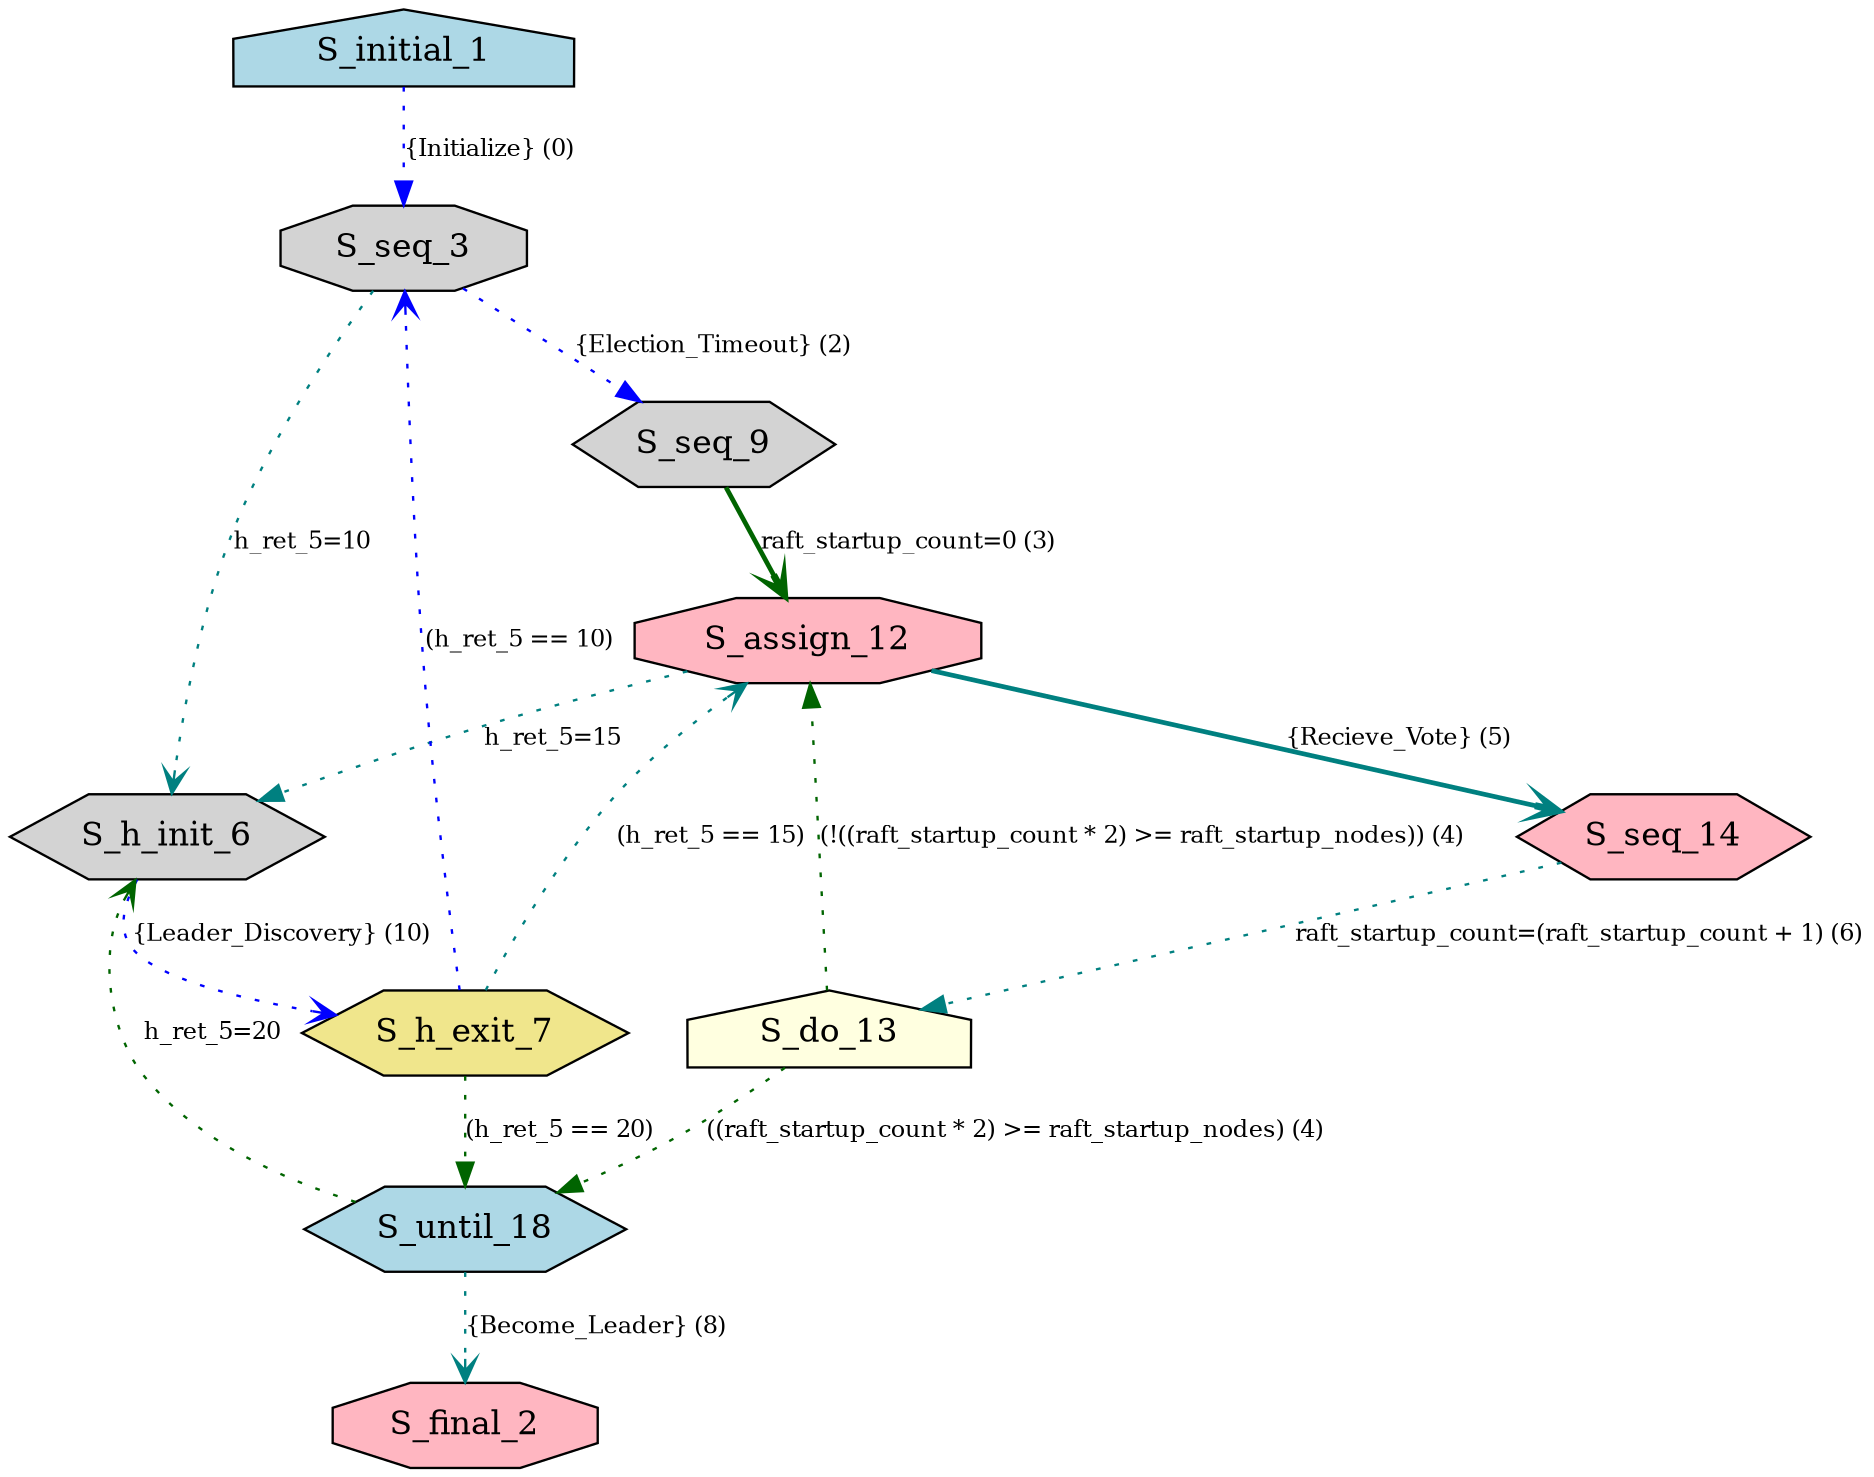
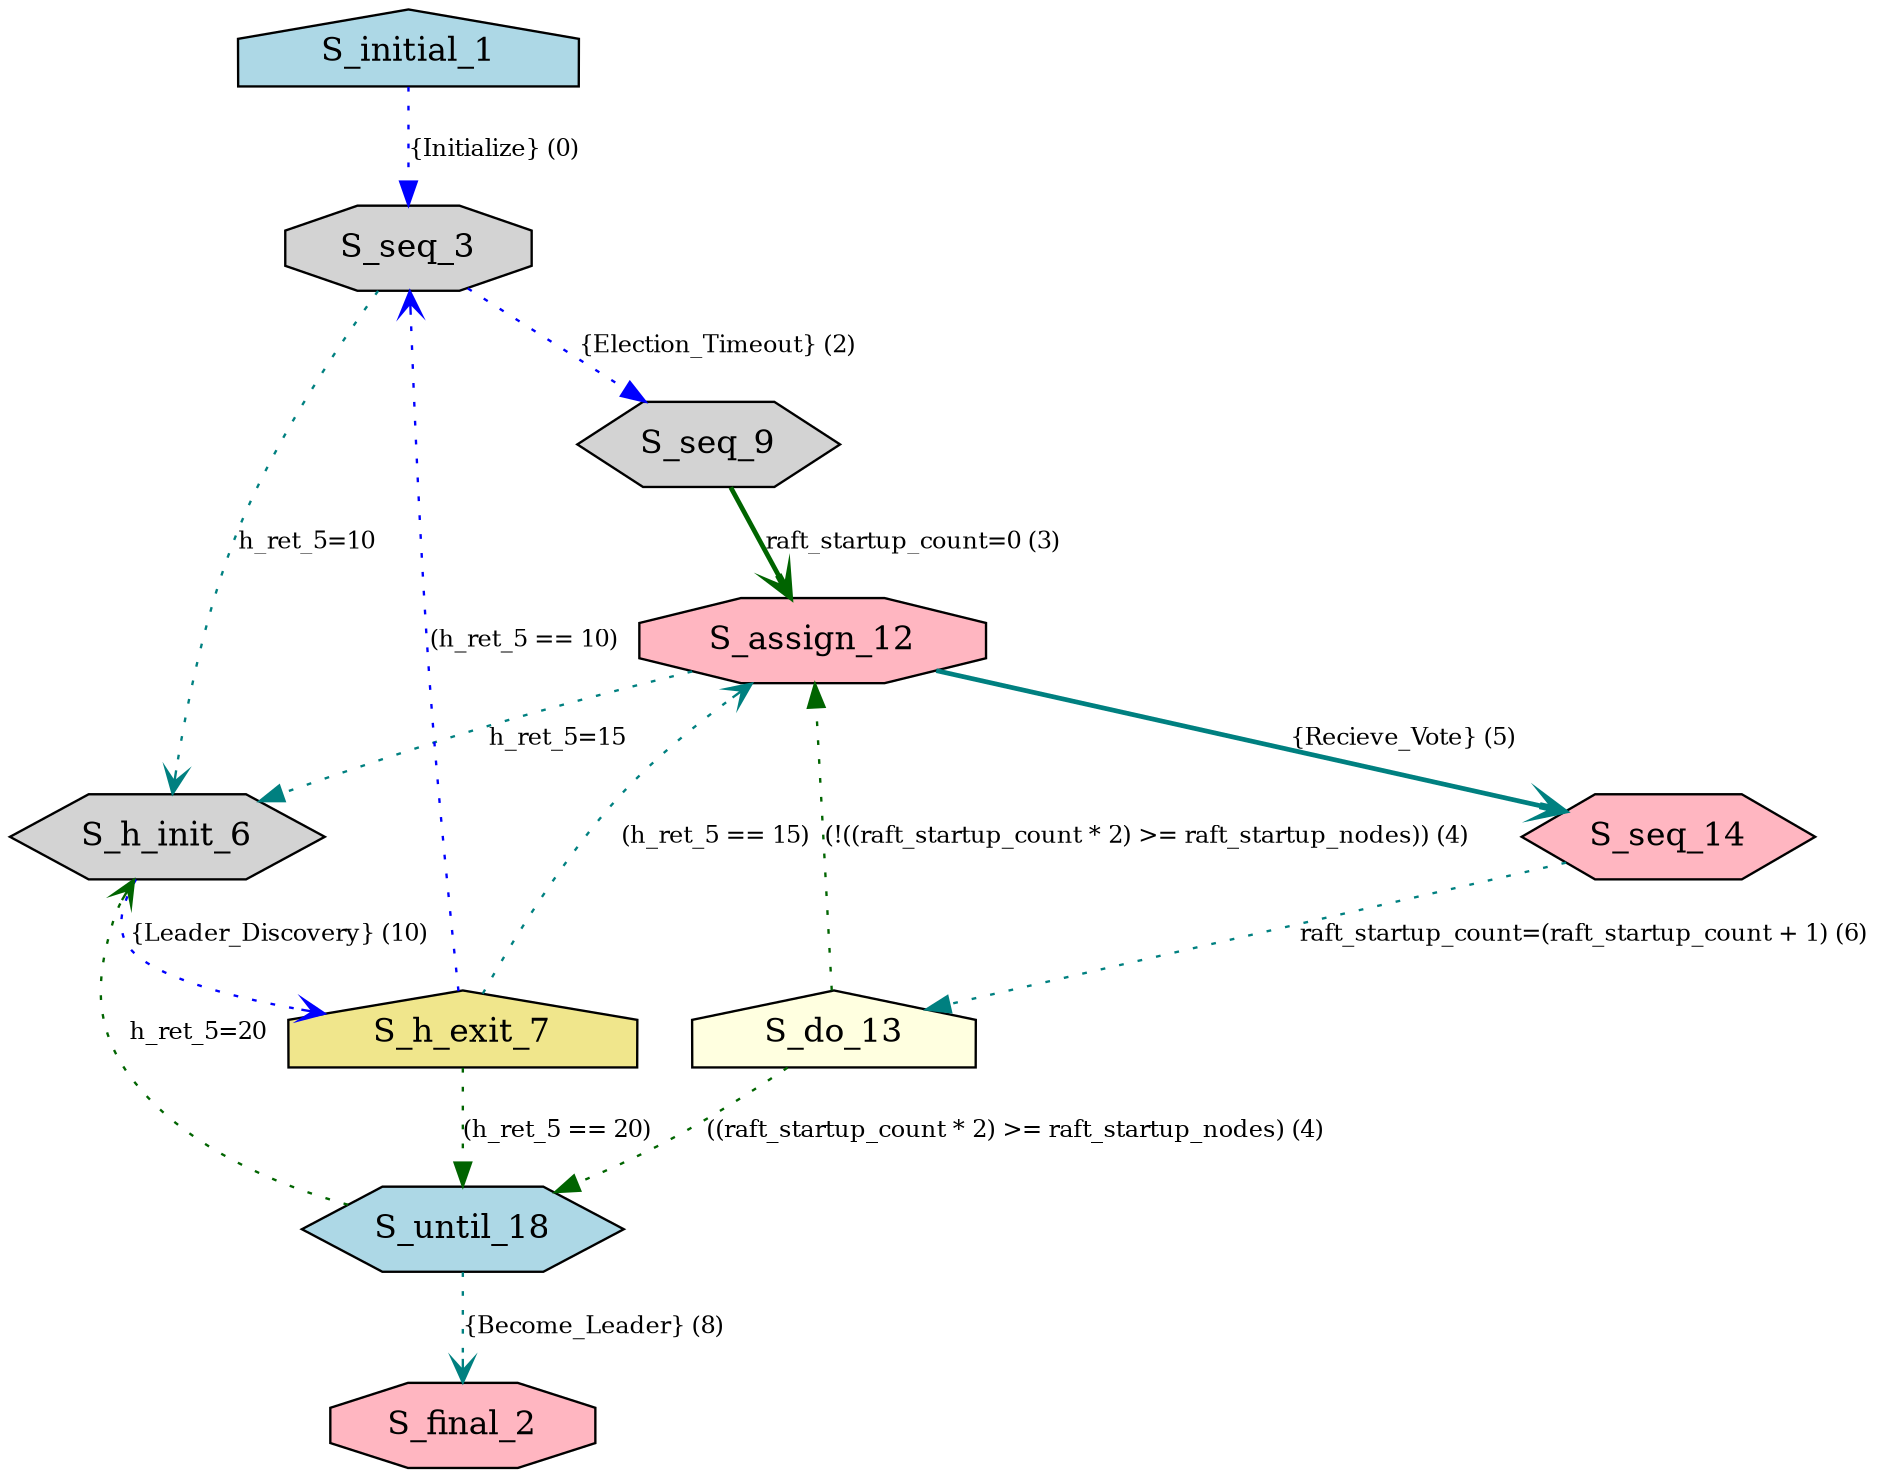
(465, 1033) -> (463, 1033)
